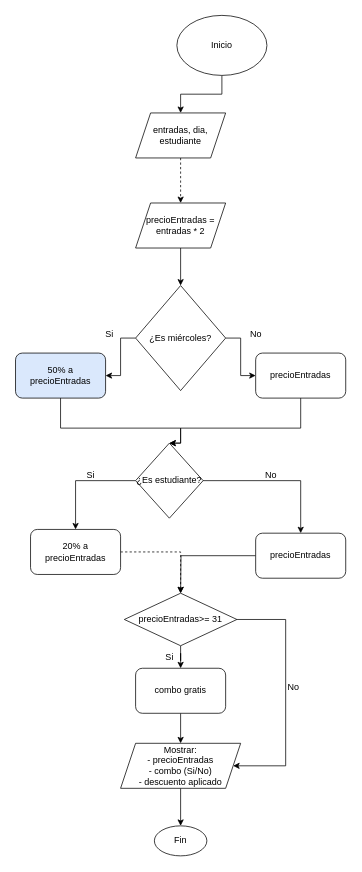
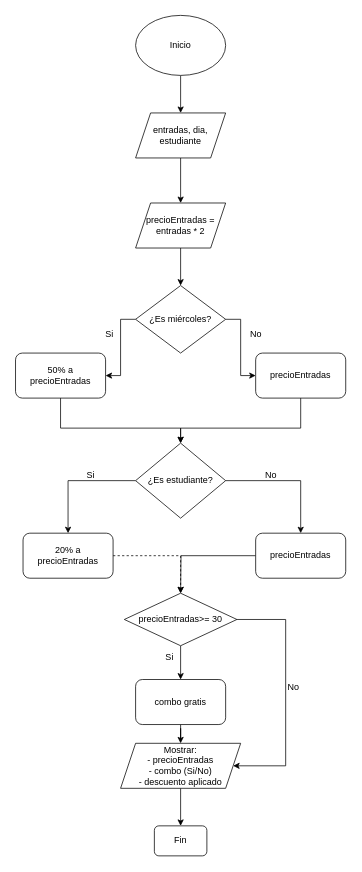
(222, 45) -> (180, 45)
(180, 178) -> (180, 178)
(180, 338) -> (180, 319)
(60, 375) -> (60, 375)
(169, 480) -> (180, 480)
(75, 552) -> (68, 555)
(180, 619) -> (180, 619)
(180, 690) -> (180, 702)
(180, 840) -> (180, 840)
